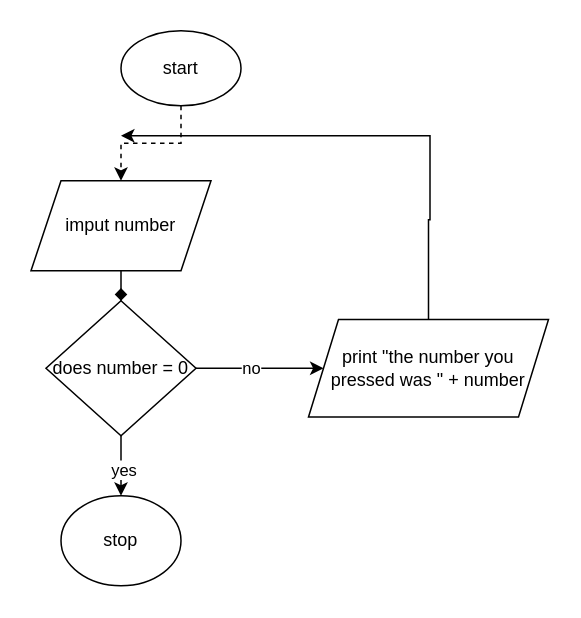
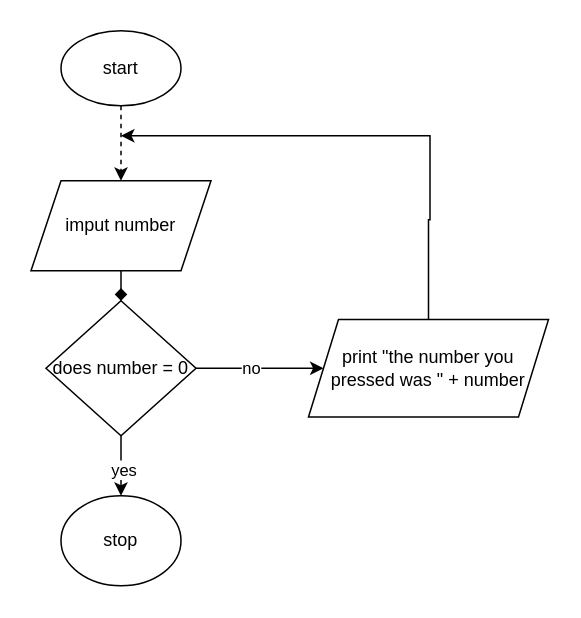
(181, 68) -> (121, 68)
